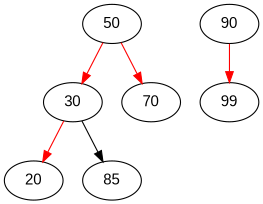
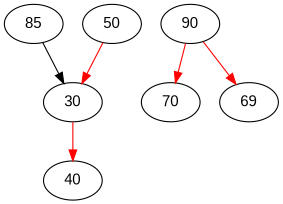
(129, 58) -> (182, 58)
(229, 102) -> (249, 102)
(90, 137) -> (51, 58)
(34, 181) -> (73, 181)
